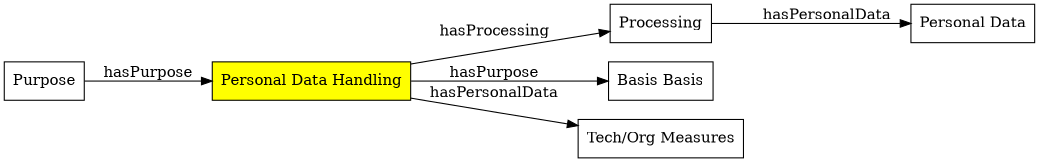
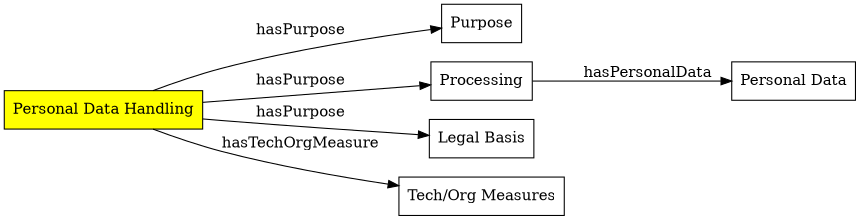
(494, 31) -> (301, 81)
(143, 81) -> (290, 53)
(661, 81) -> (482, 139)
(494, 93) -> (301, 143)
